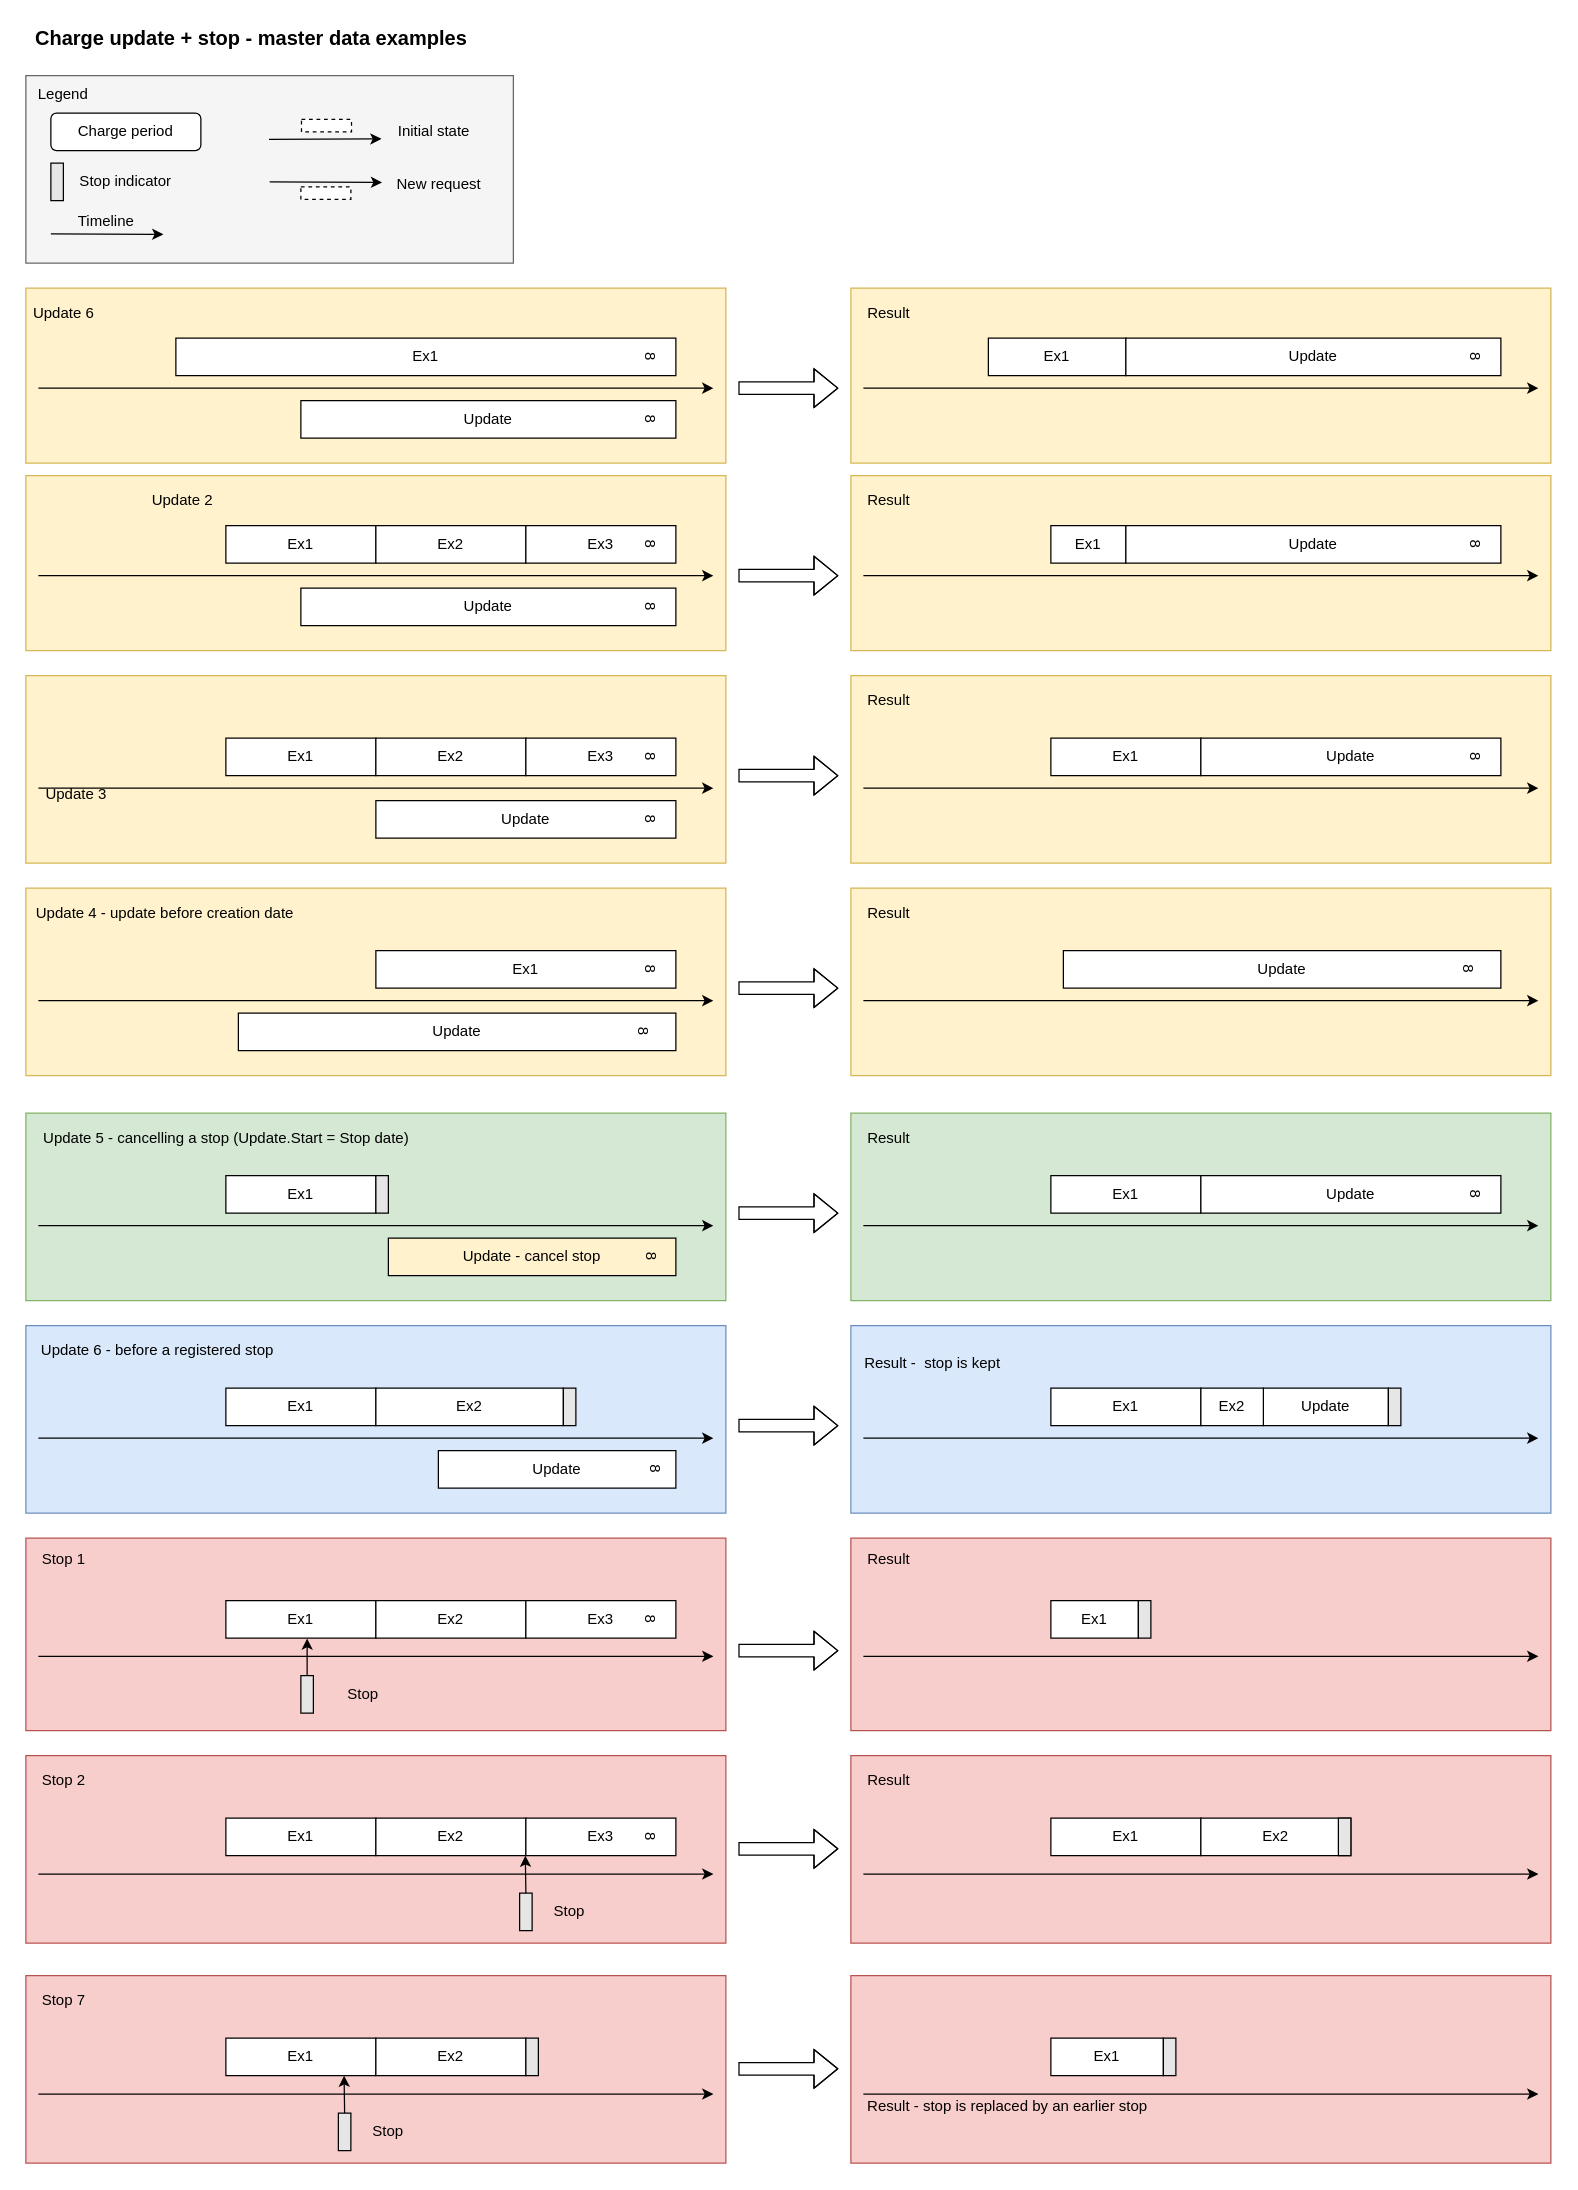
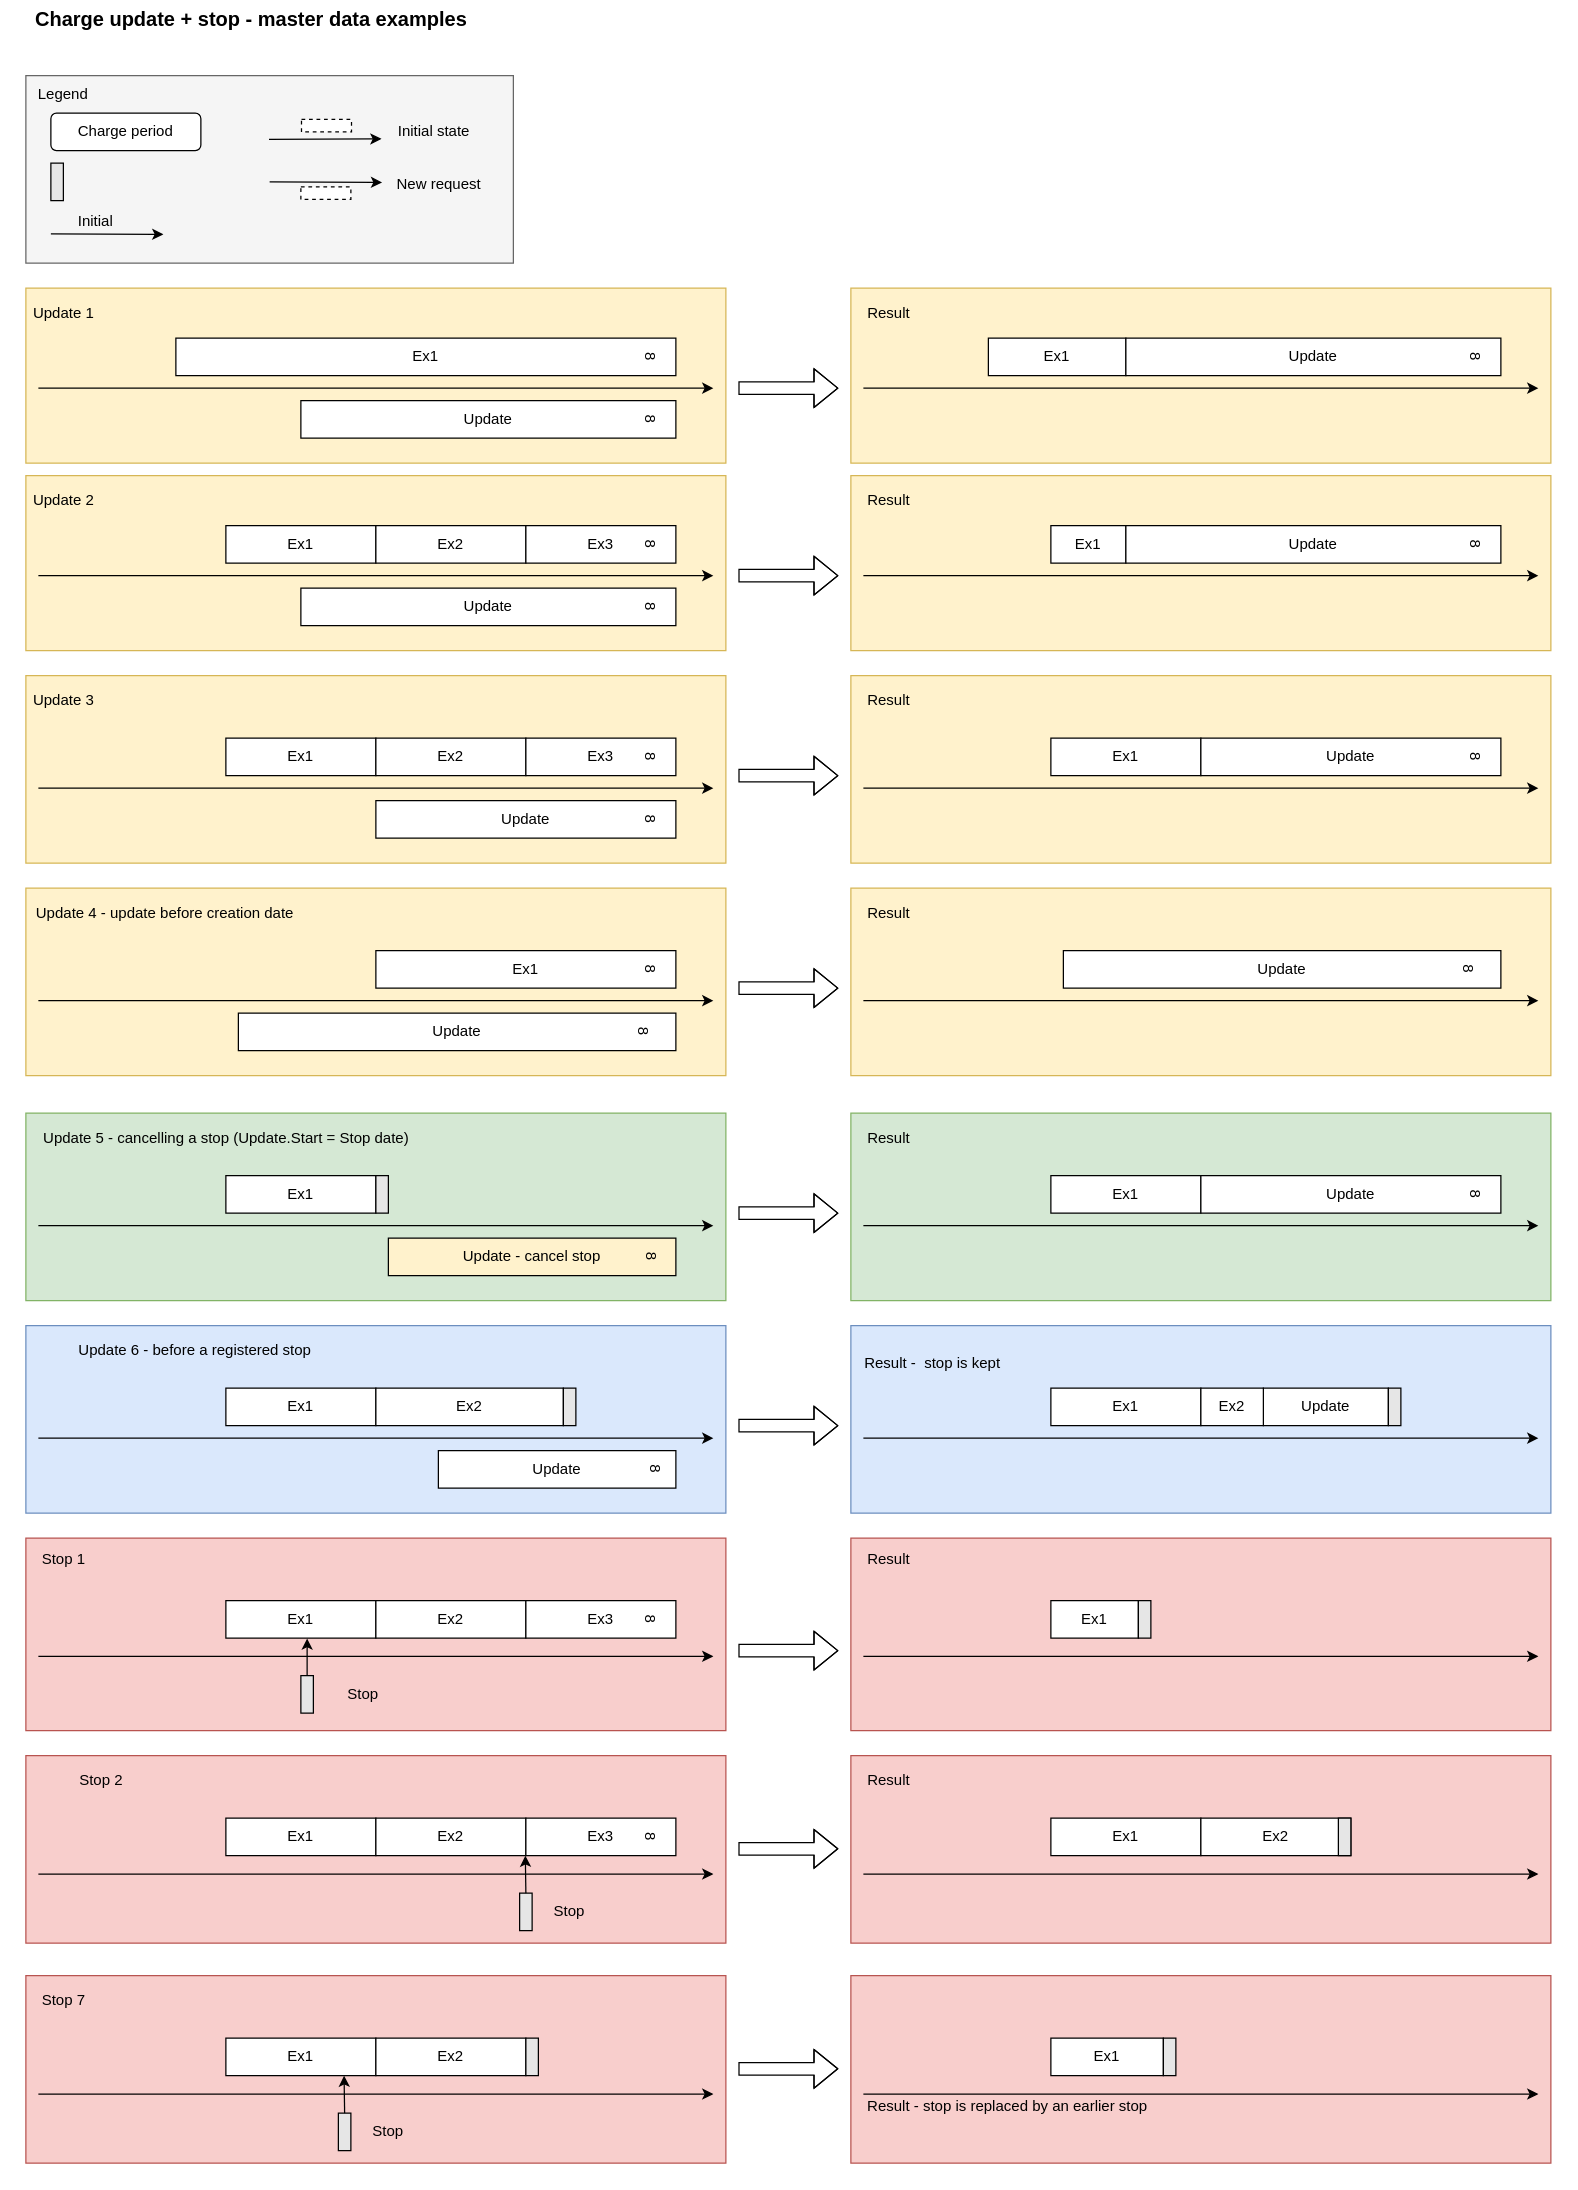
(251, 38) -> (251, 19)
(126, 182) -> none
(106, 222) -> (102, 222)
(64, 313) -> (64, 313)
(182, 501) -> (63, 501)
(76, 794) -> (63, 701)
(157, 1351) -> (194, 1351)
(63, 1781) -> (101, 1781)
